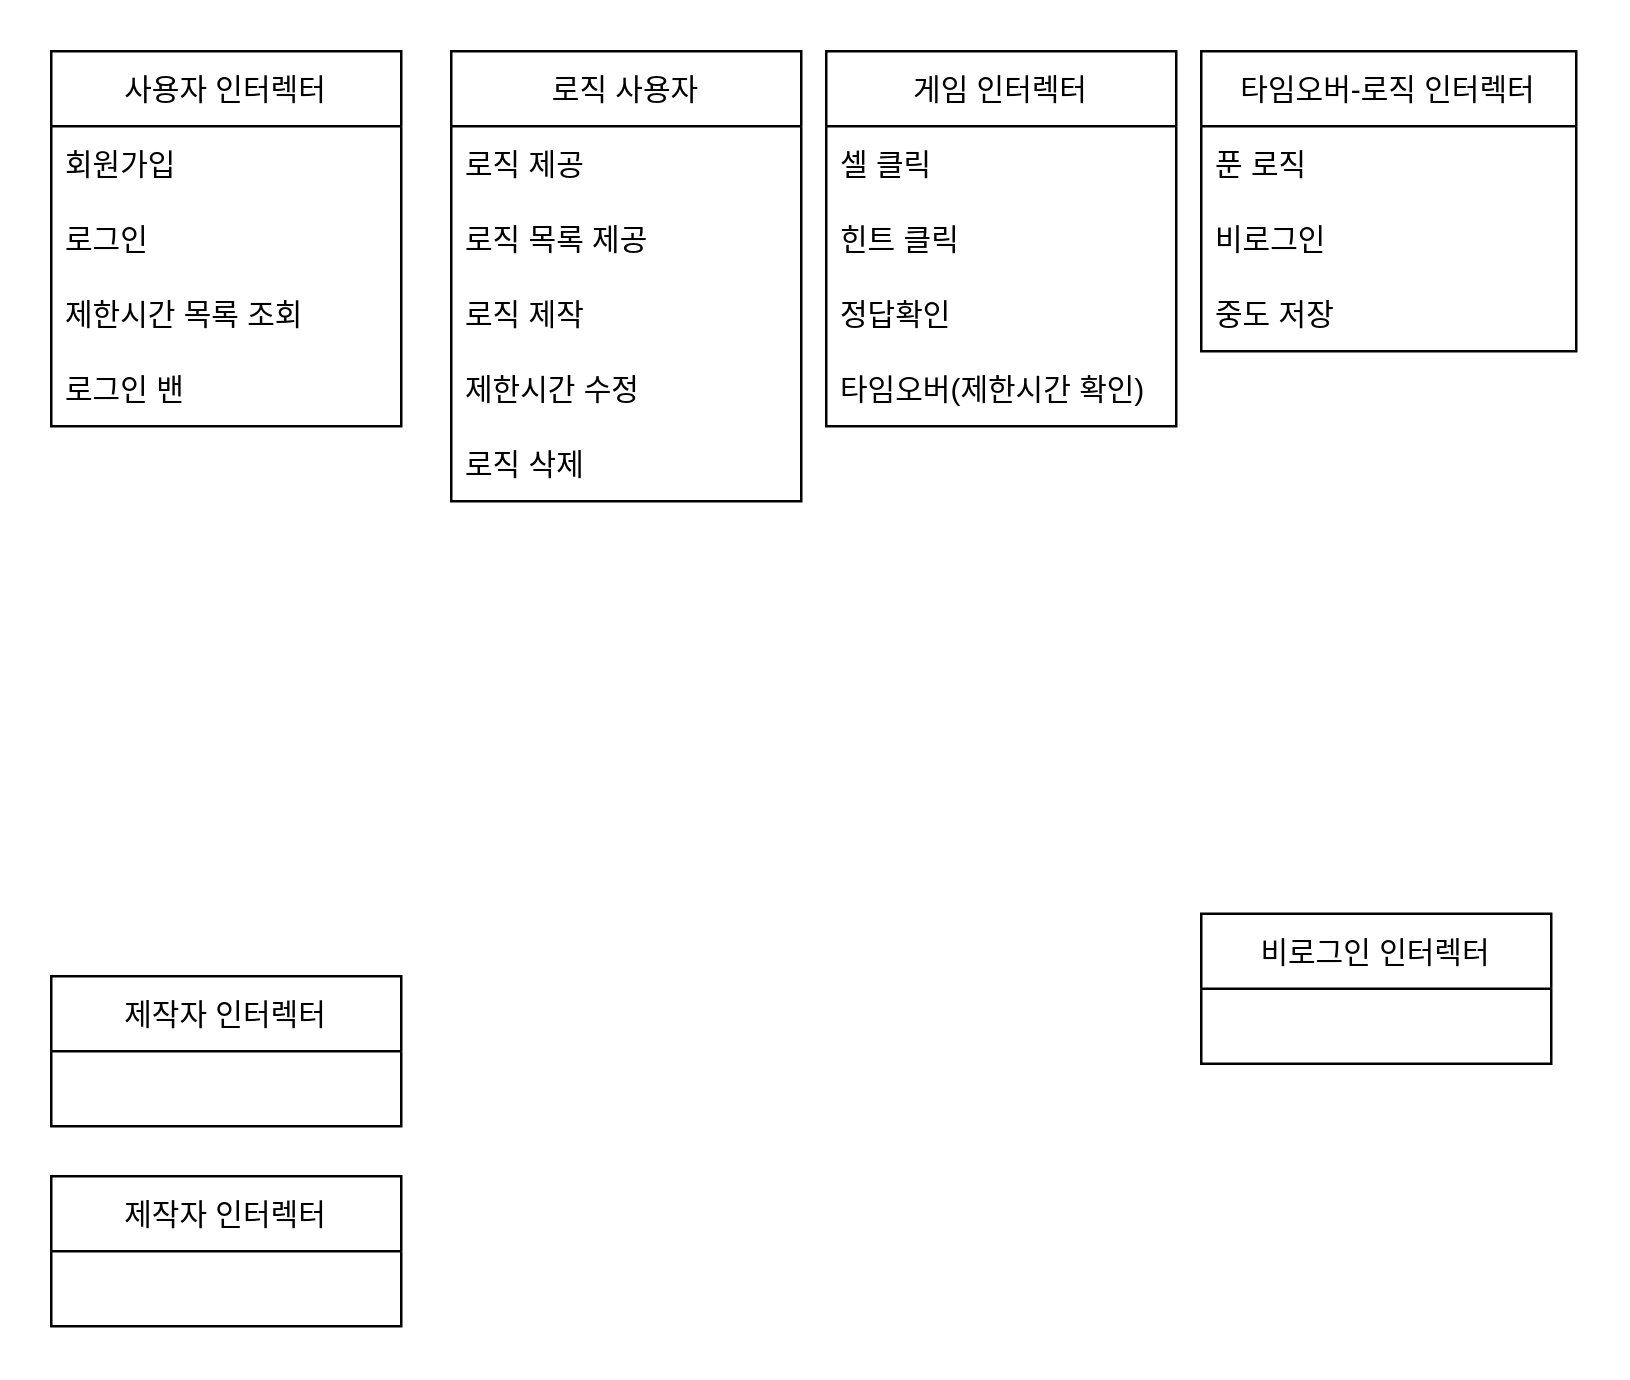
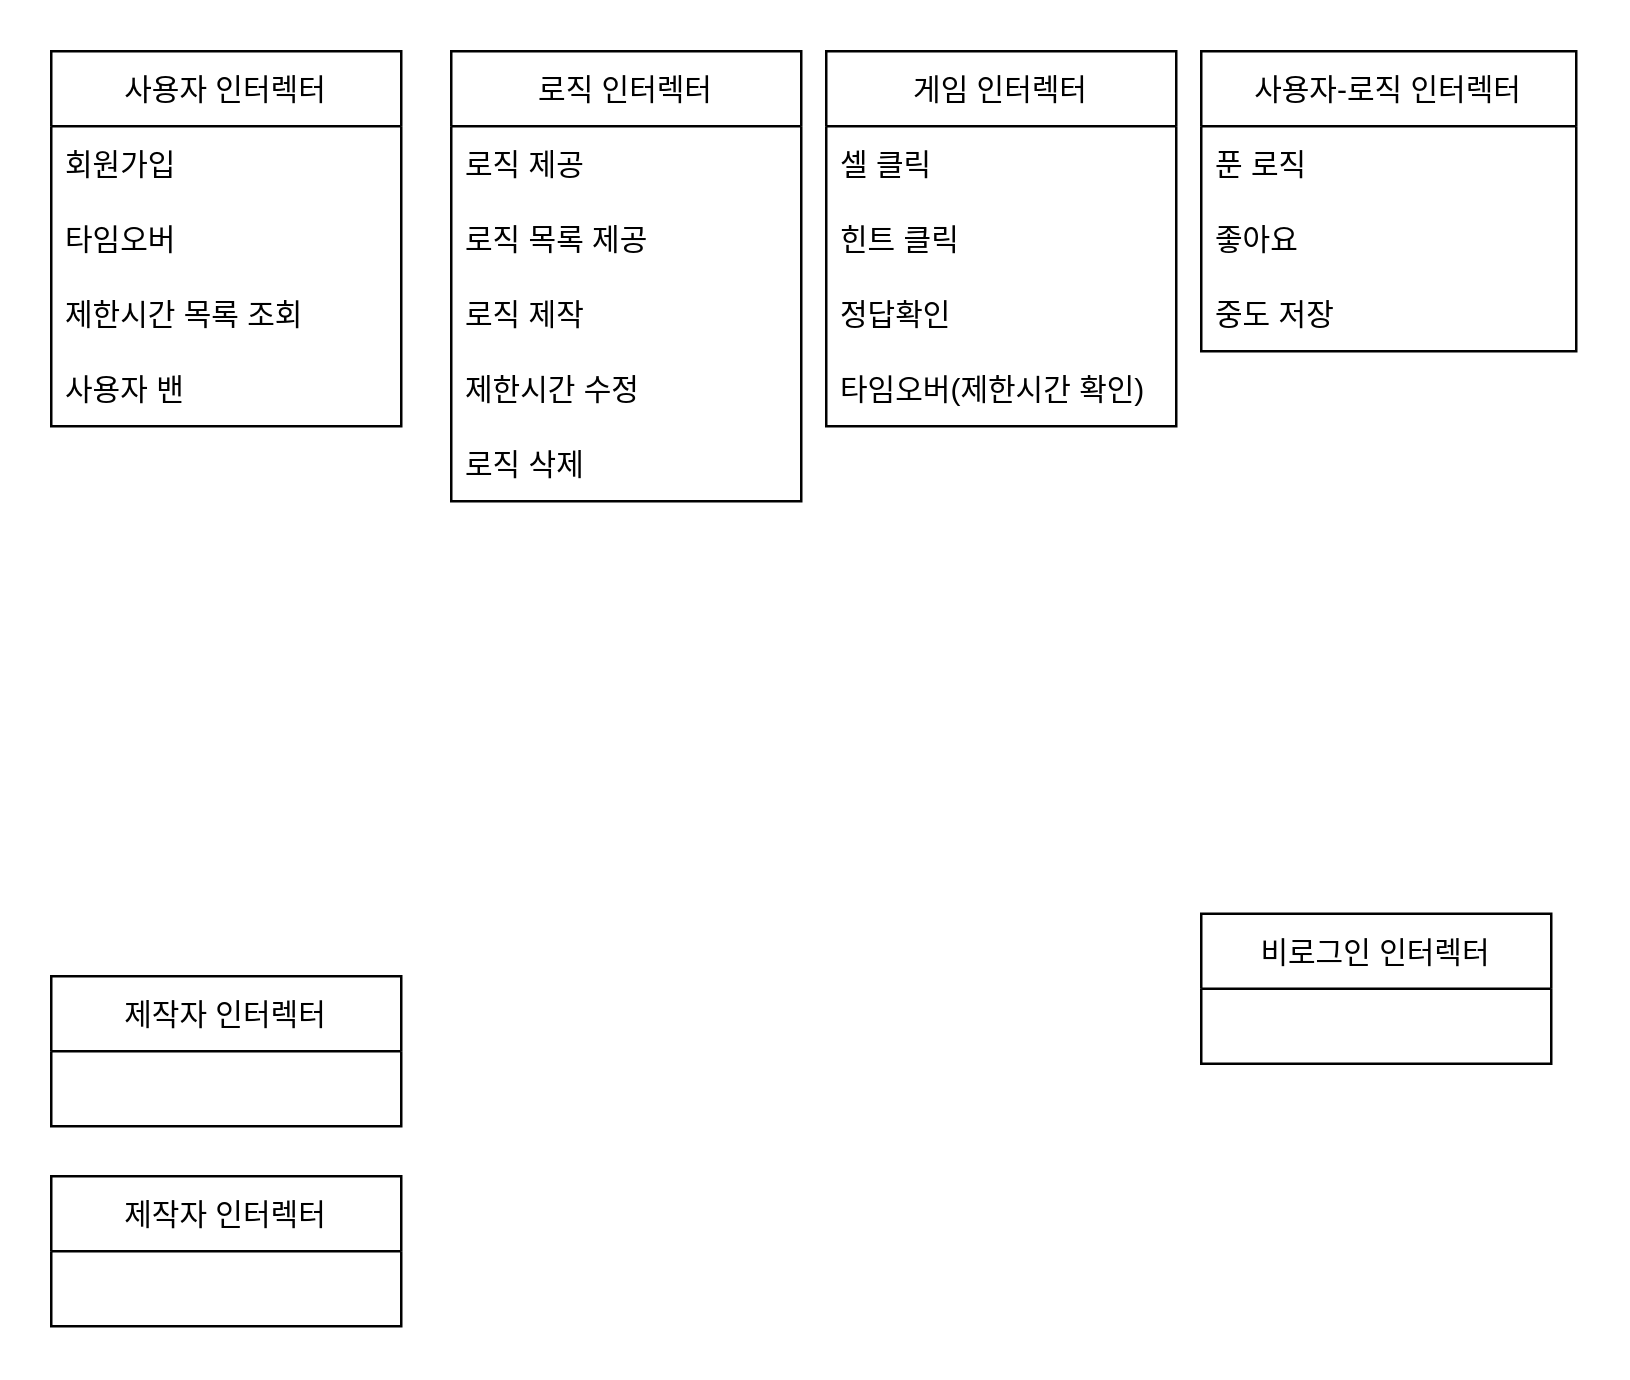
(625, 90) -> (625, 90)
(1388, 90) -> (1388, 90)
(110, 240) -> (125, 240)
(1275, 240) -> (1260, 240)
(130, 390) -> (130, 390)
